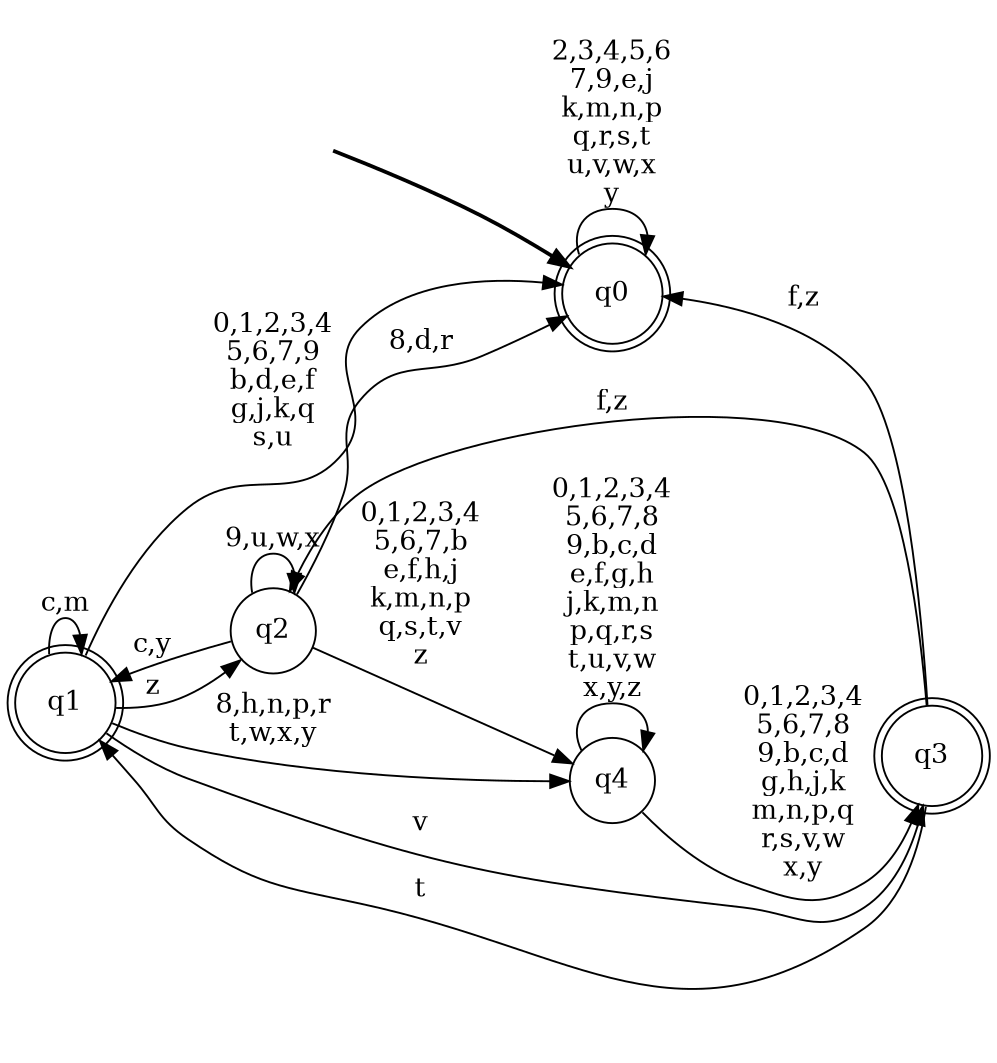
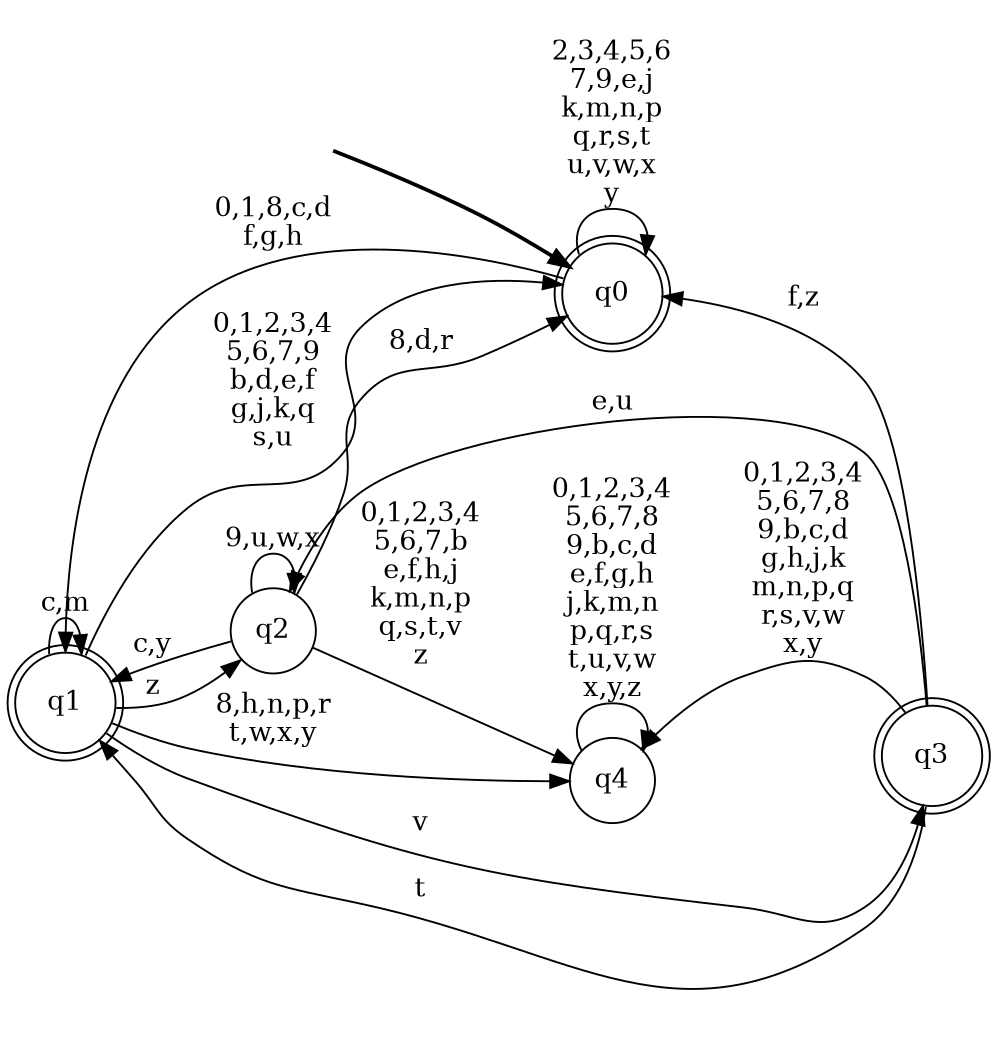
none -> (200, 296)
(612, 403) -> (612, 403)
(781, 895) -> (779, 665)
